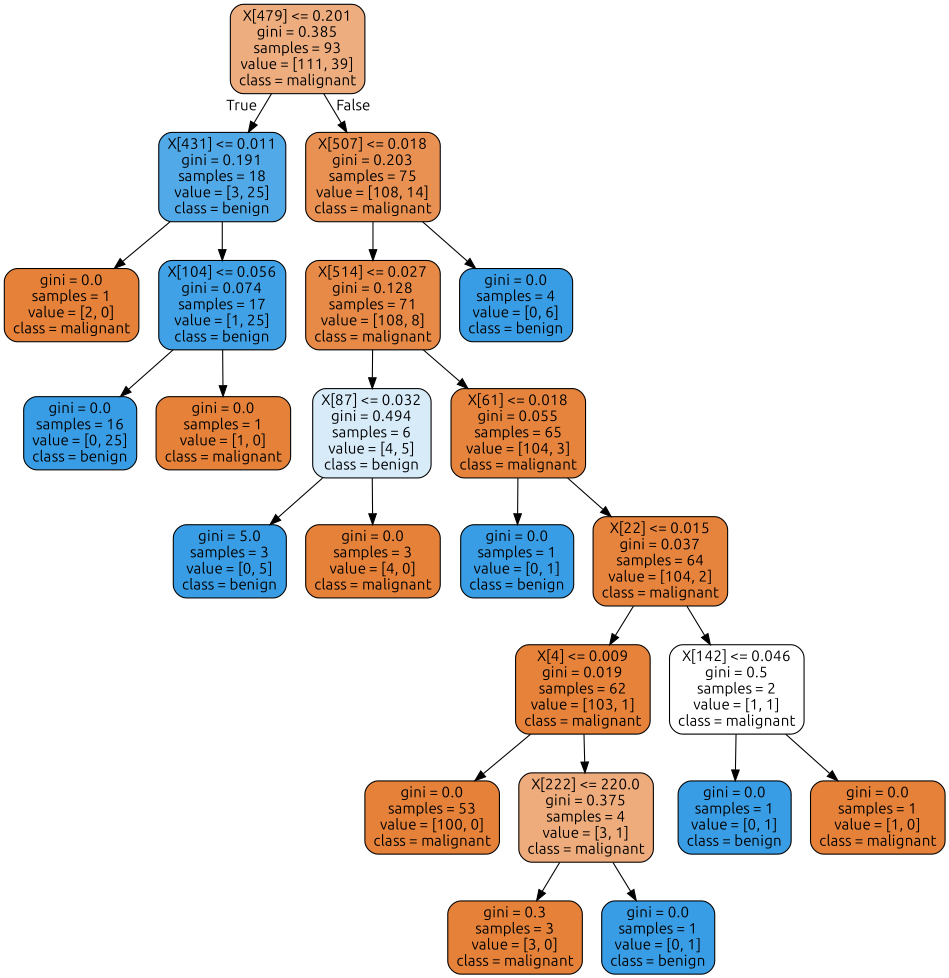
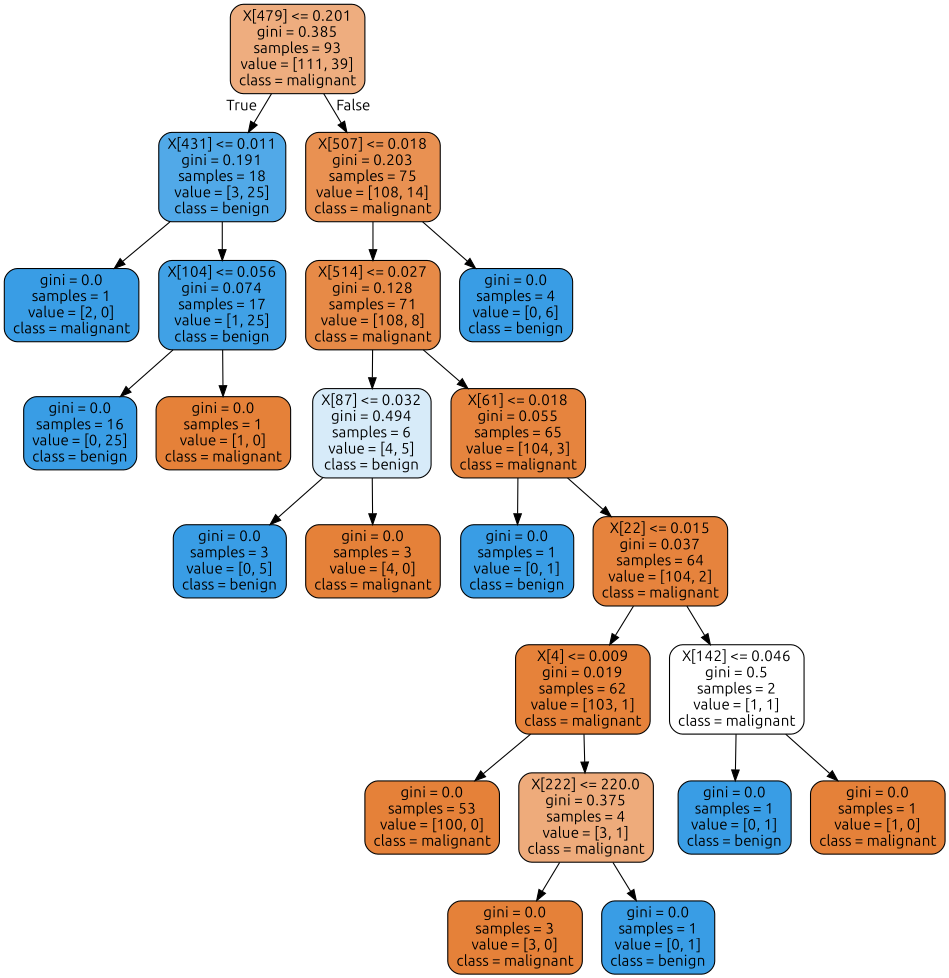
(72, 305) -> (72, 305)
(230, 561) -> (230, 561)
(515, 938) -> (515, 938)
